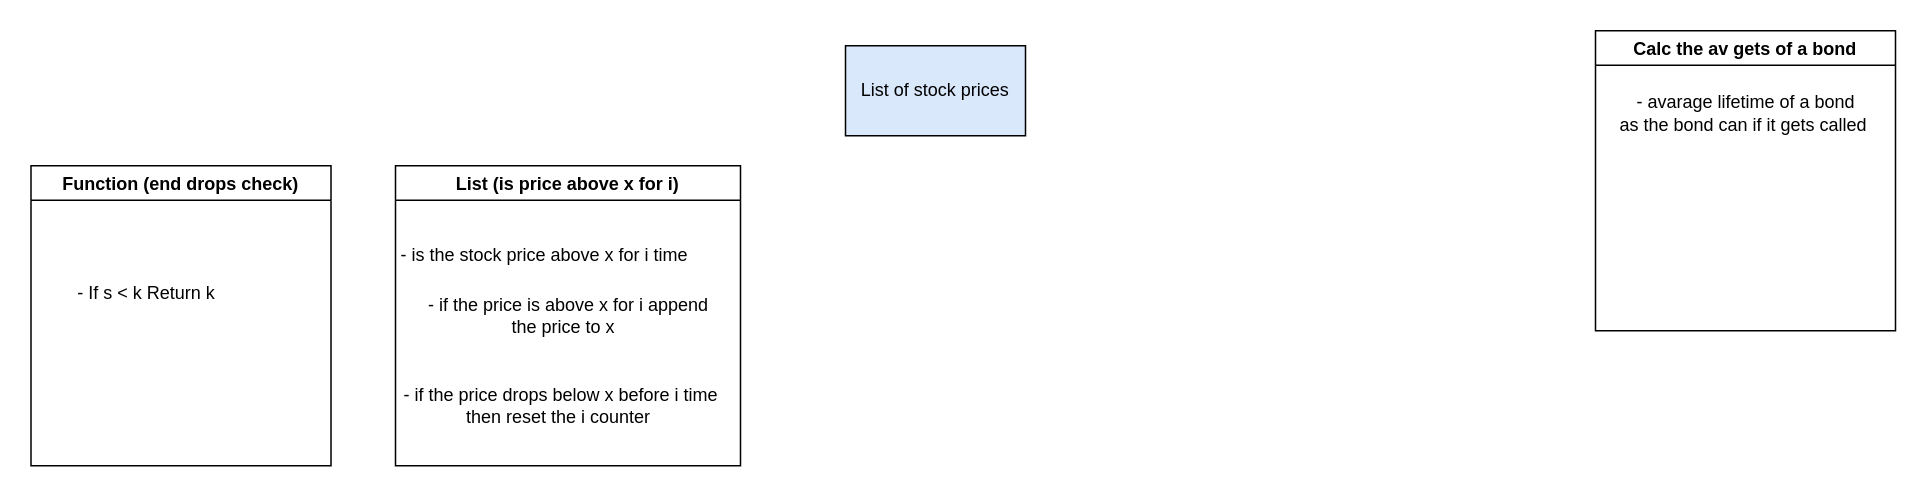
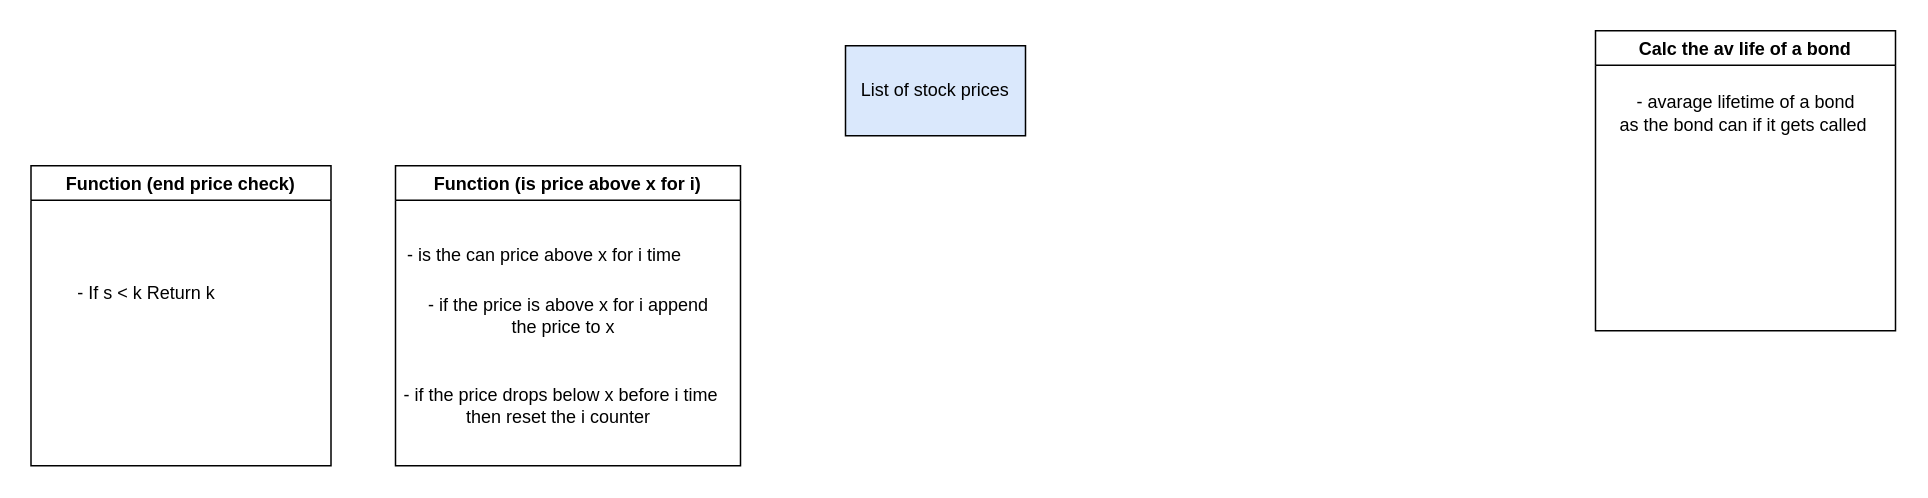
(1745, 49) -> (1745, 49)
(180, 184) -> (180, 184)
(567, 184) -> (567, 184)
(545, 256) -> (545, 256)
